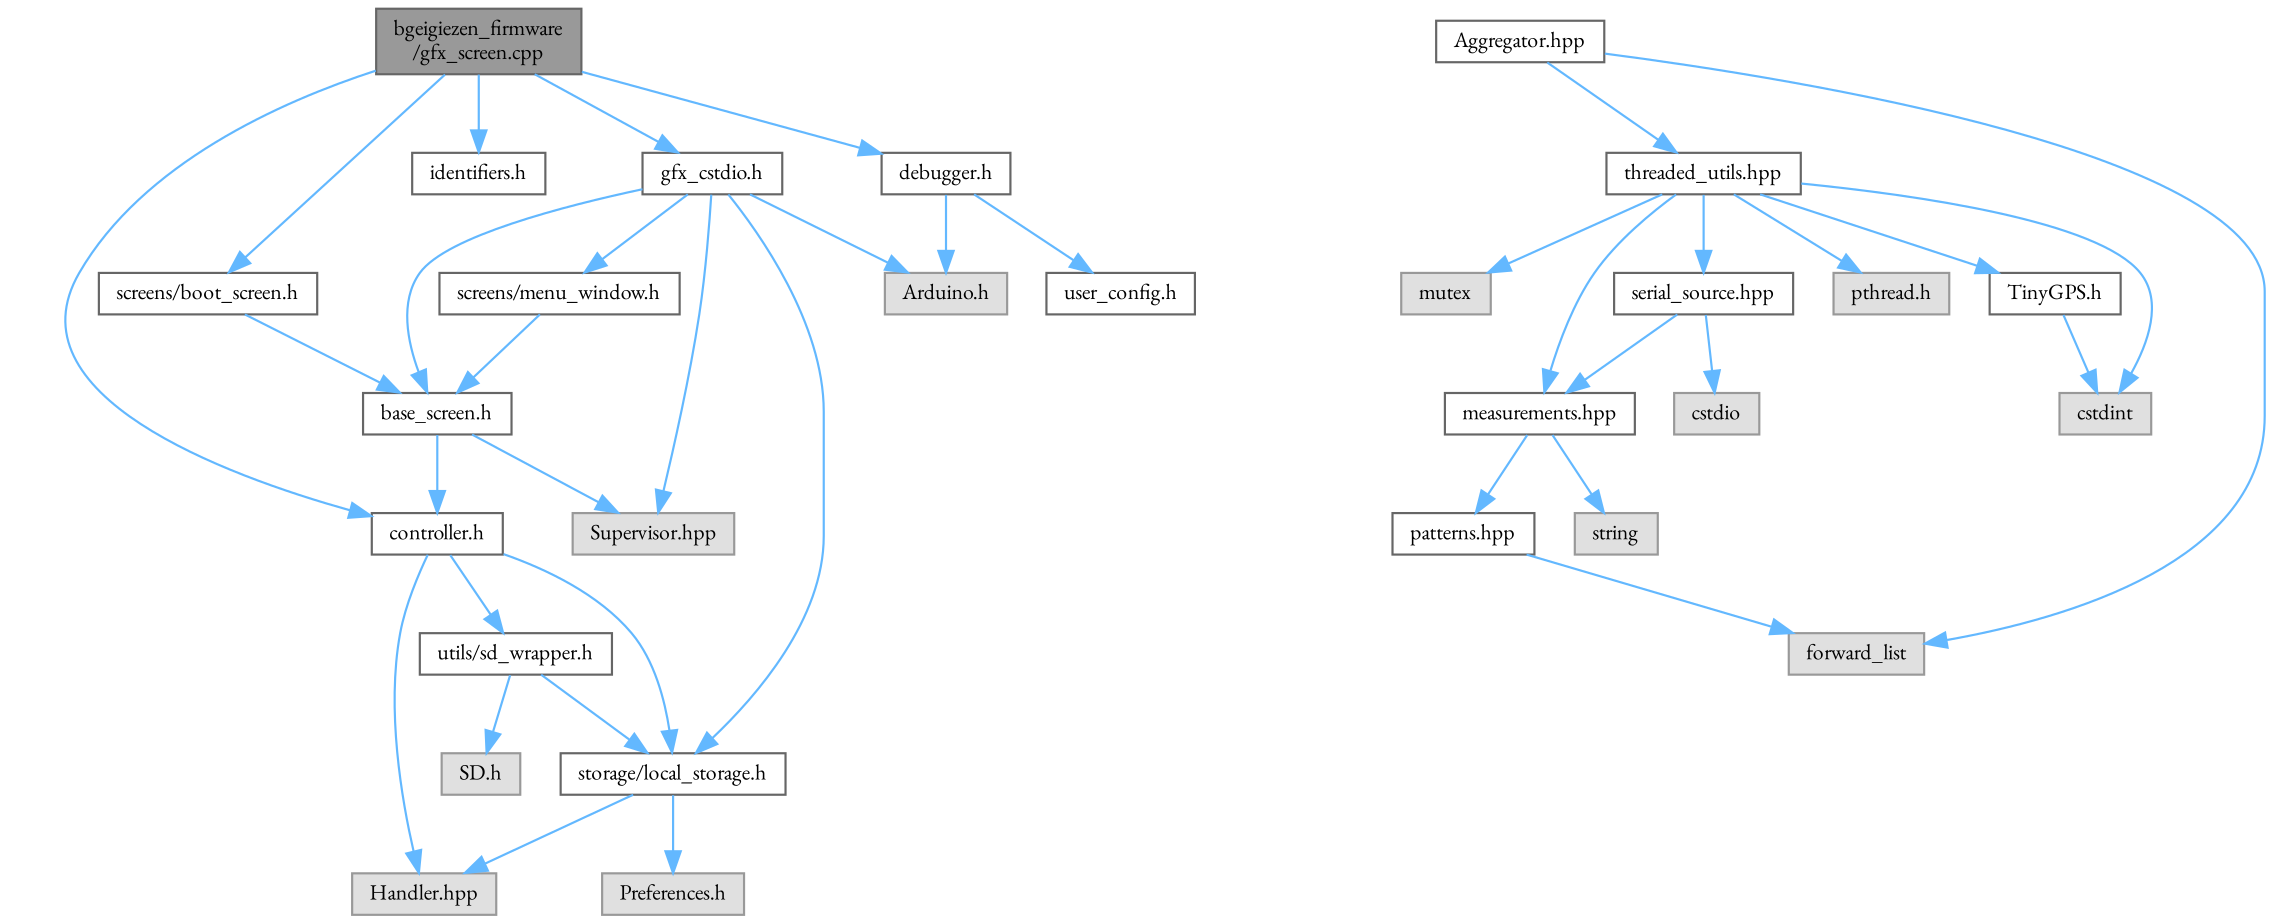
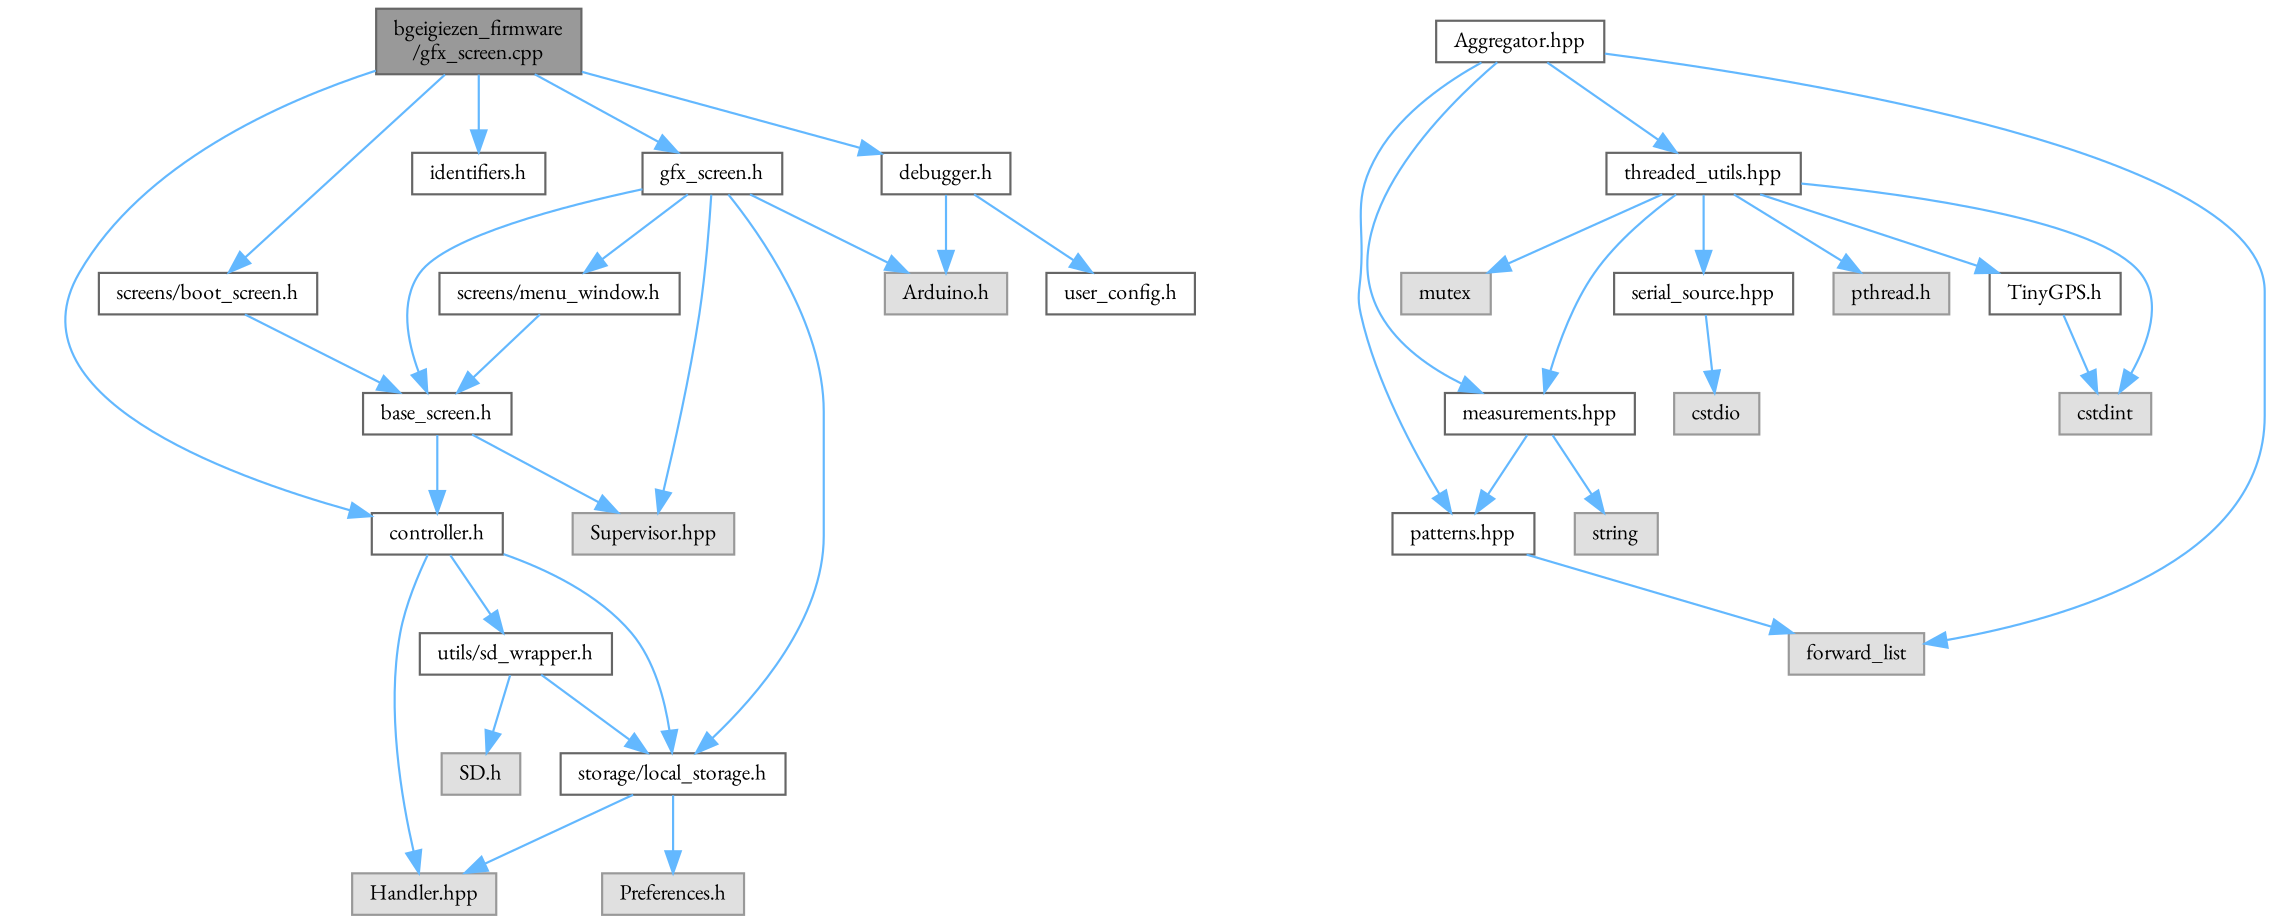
(712, 174) -> (712, 174)
none -> (1361, 224)
(1631, 347) -> (1376, 222)
